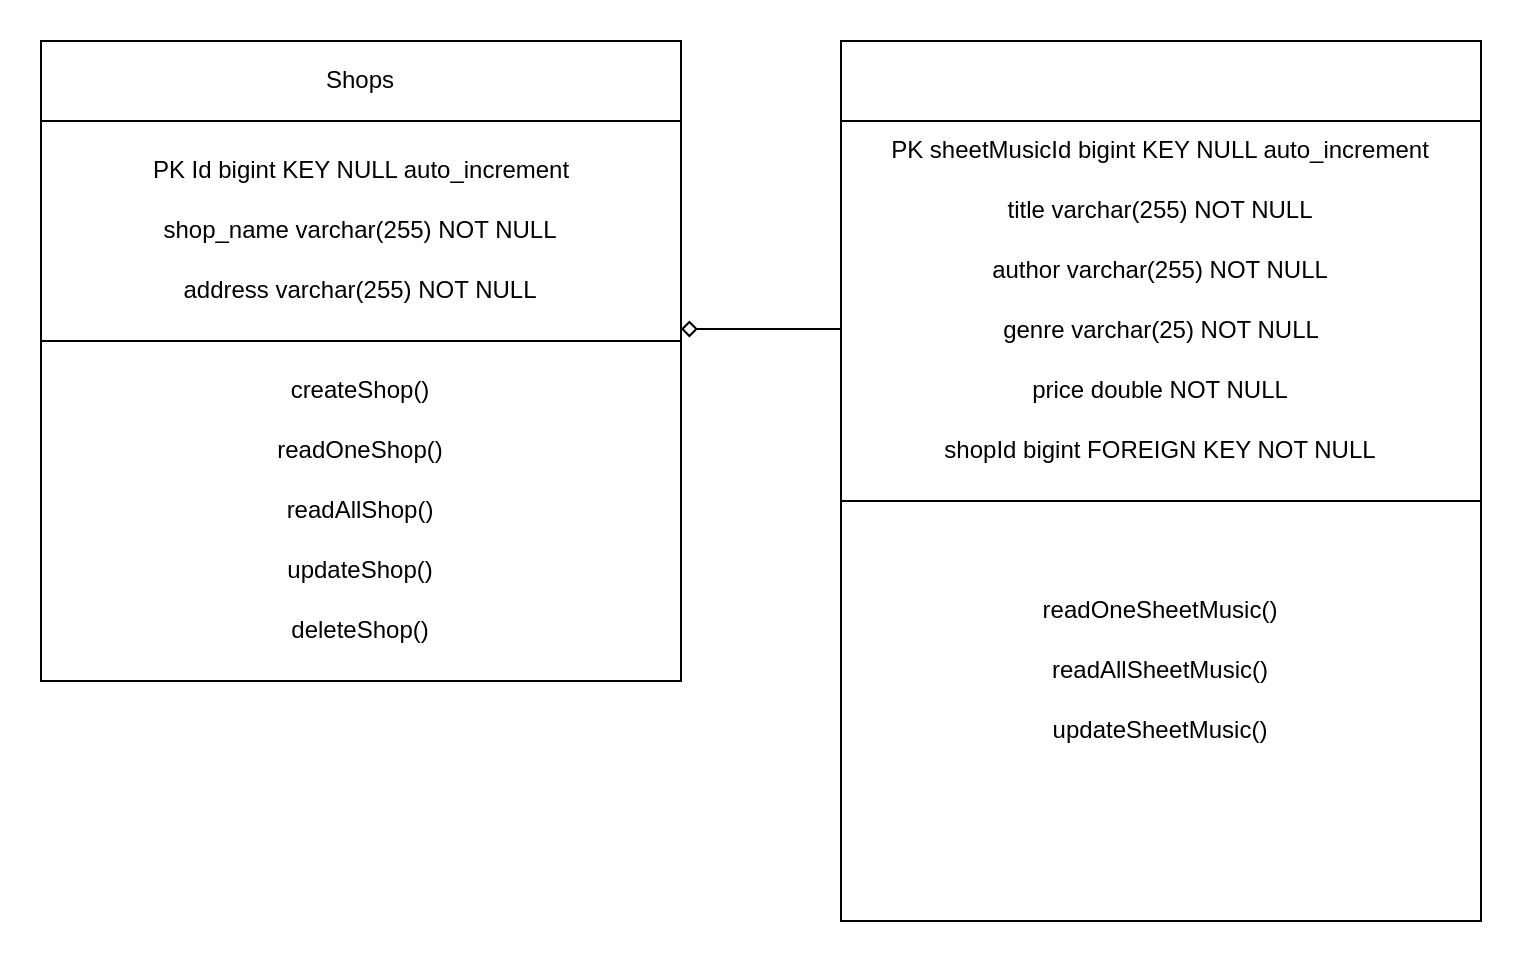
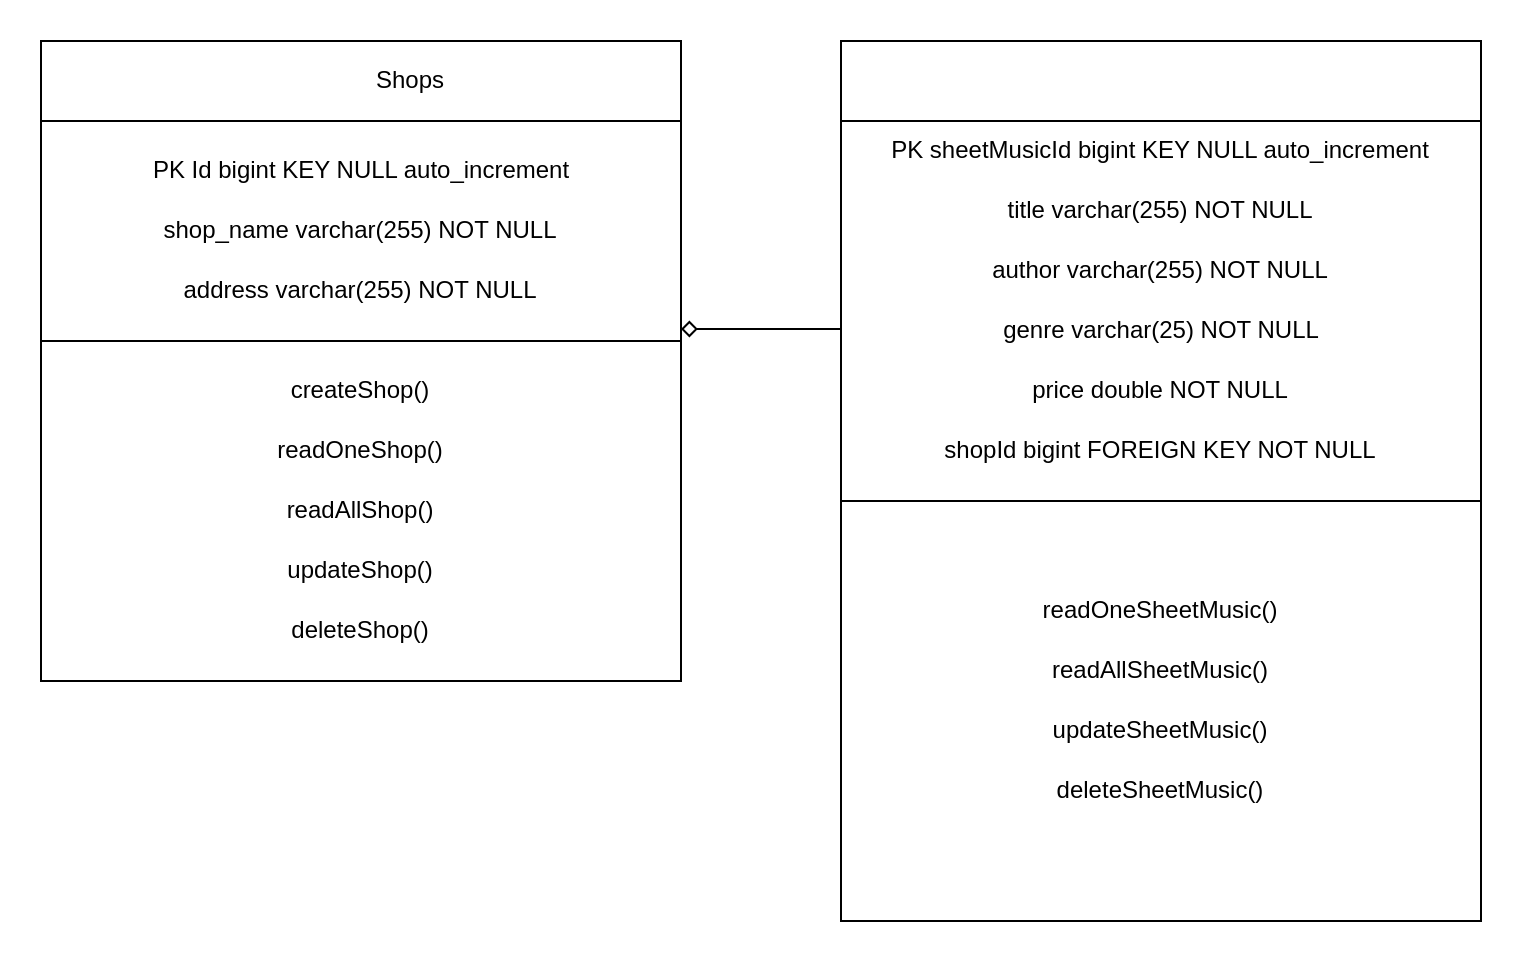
(361, 81) -> (411, 81)
none -> (1161, 791)
